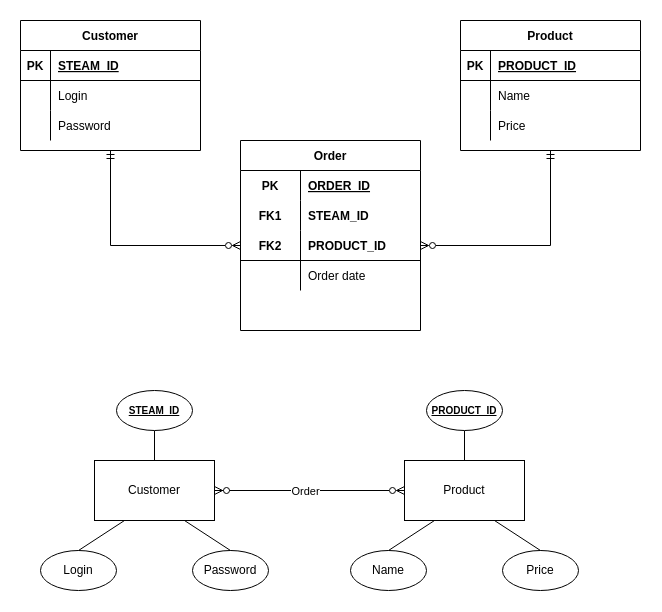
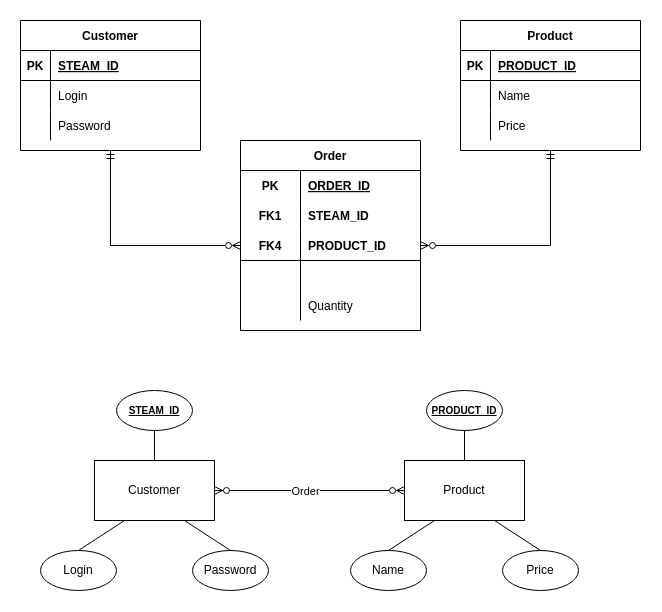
(270, 246) -> (270, 246)
(361, 276) -> none
none -> (361, 306)
